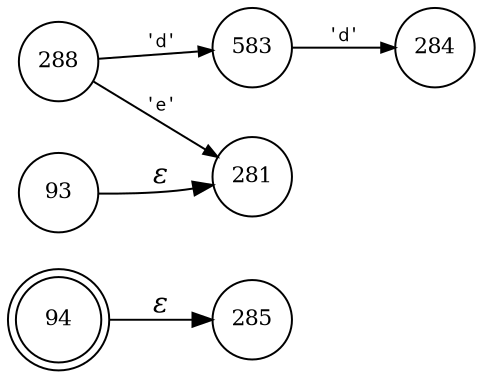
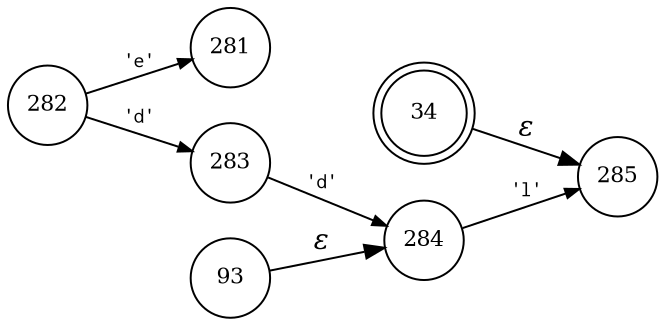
(252, 48) -> (230, 163)
(59, 62) -> (48, 105)
(146, 193) -> (317, 261)
none -> (514, 211)
(59, 320) -> (424, 113)
